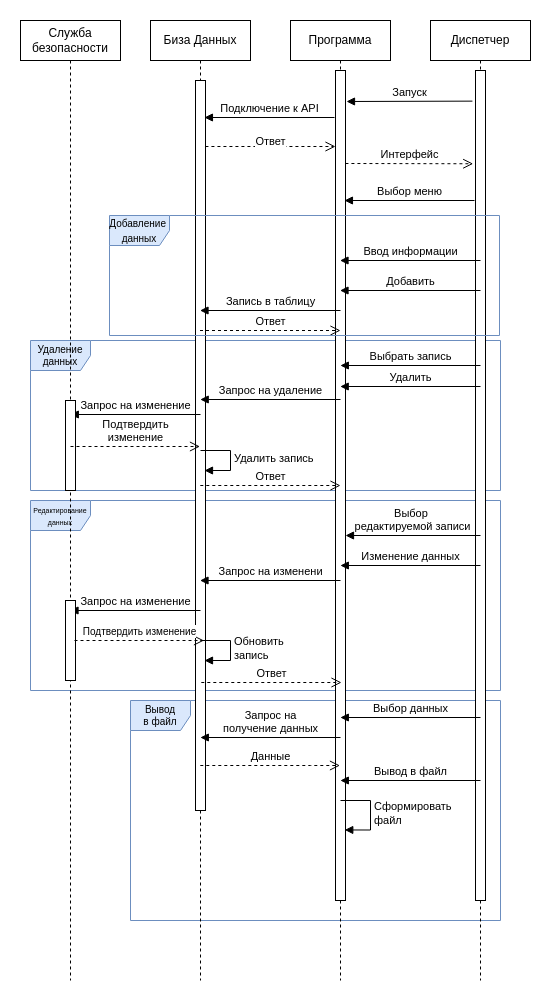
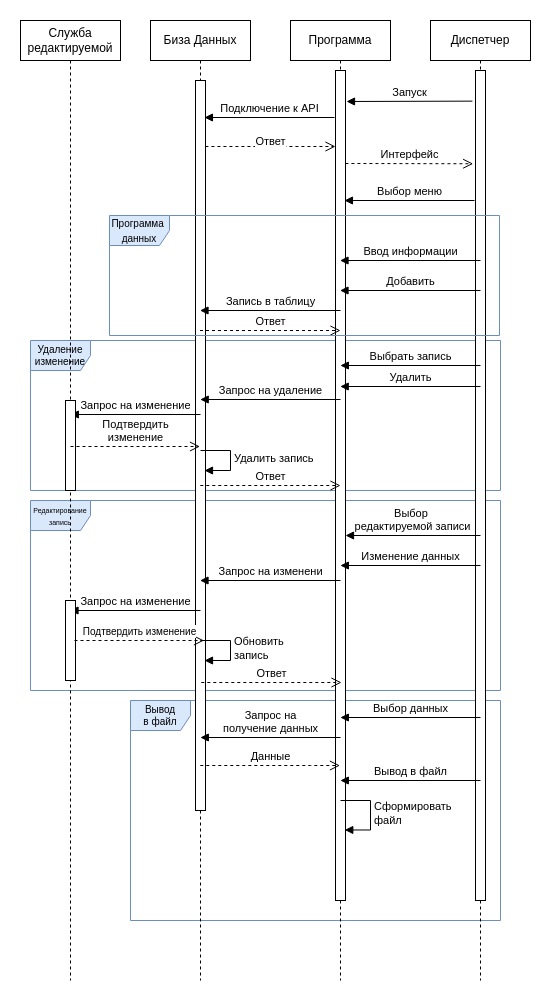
(71, 41) -> (71, 41)
(140, 231) -> (140, 231)
(61, 356) -> (61, 356)
(61, 516) -> (61, 516)
